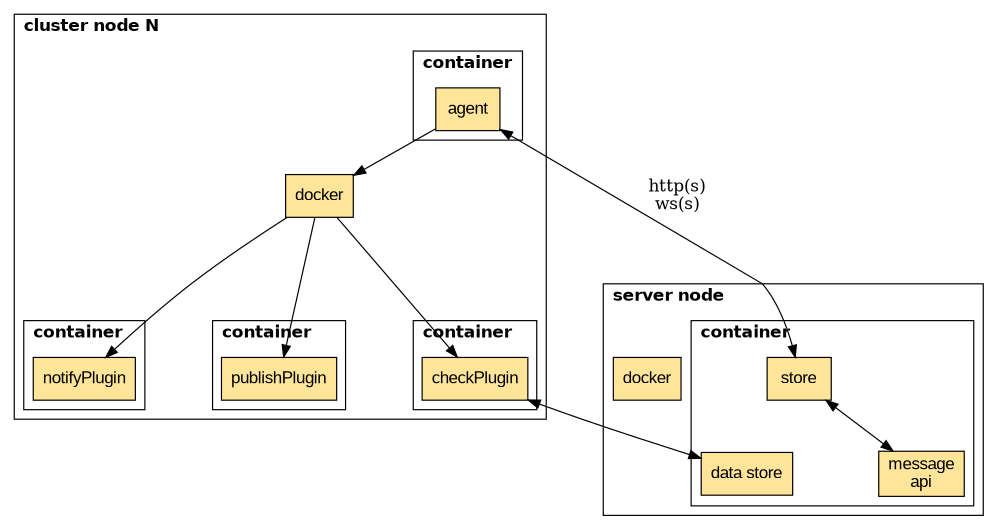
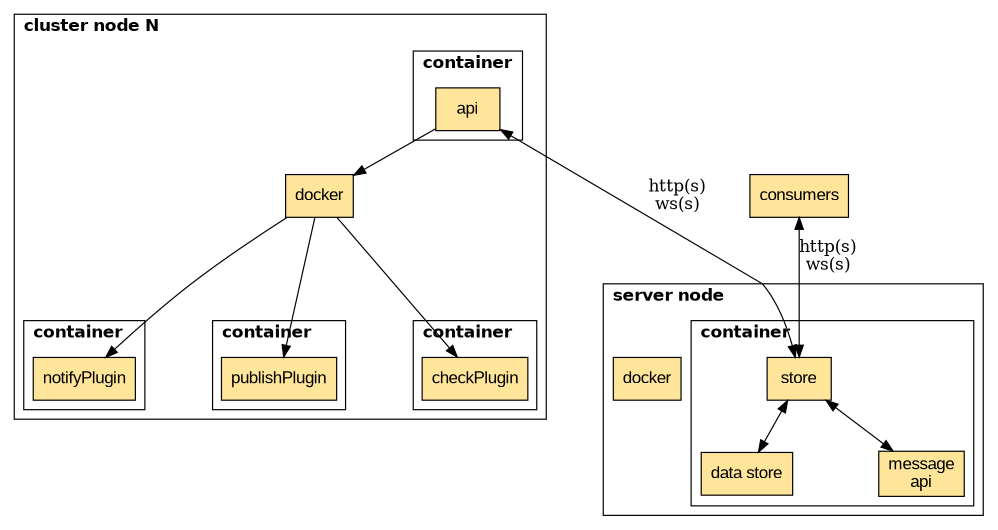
(468, 109) -> (468, 109)
none -> (799, 196)
(614, 430) -> (773, 426)
